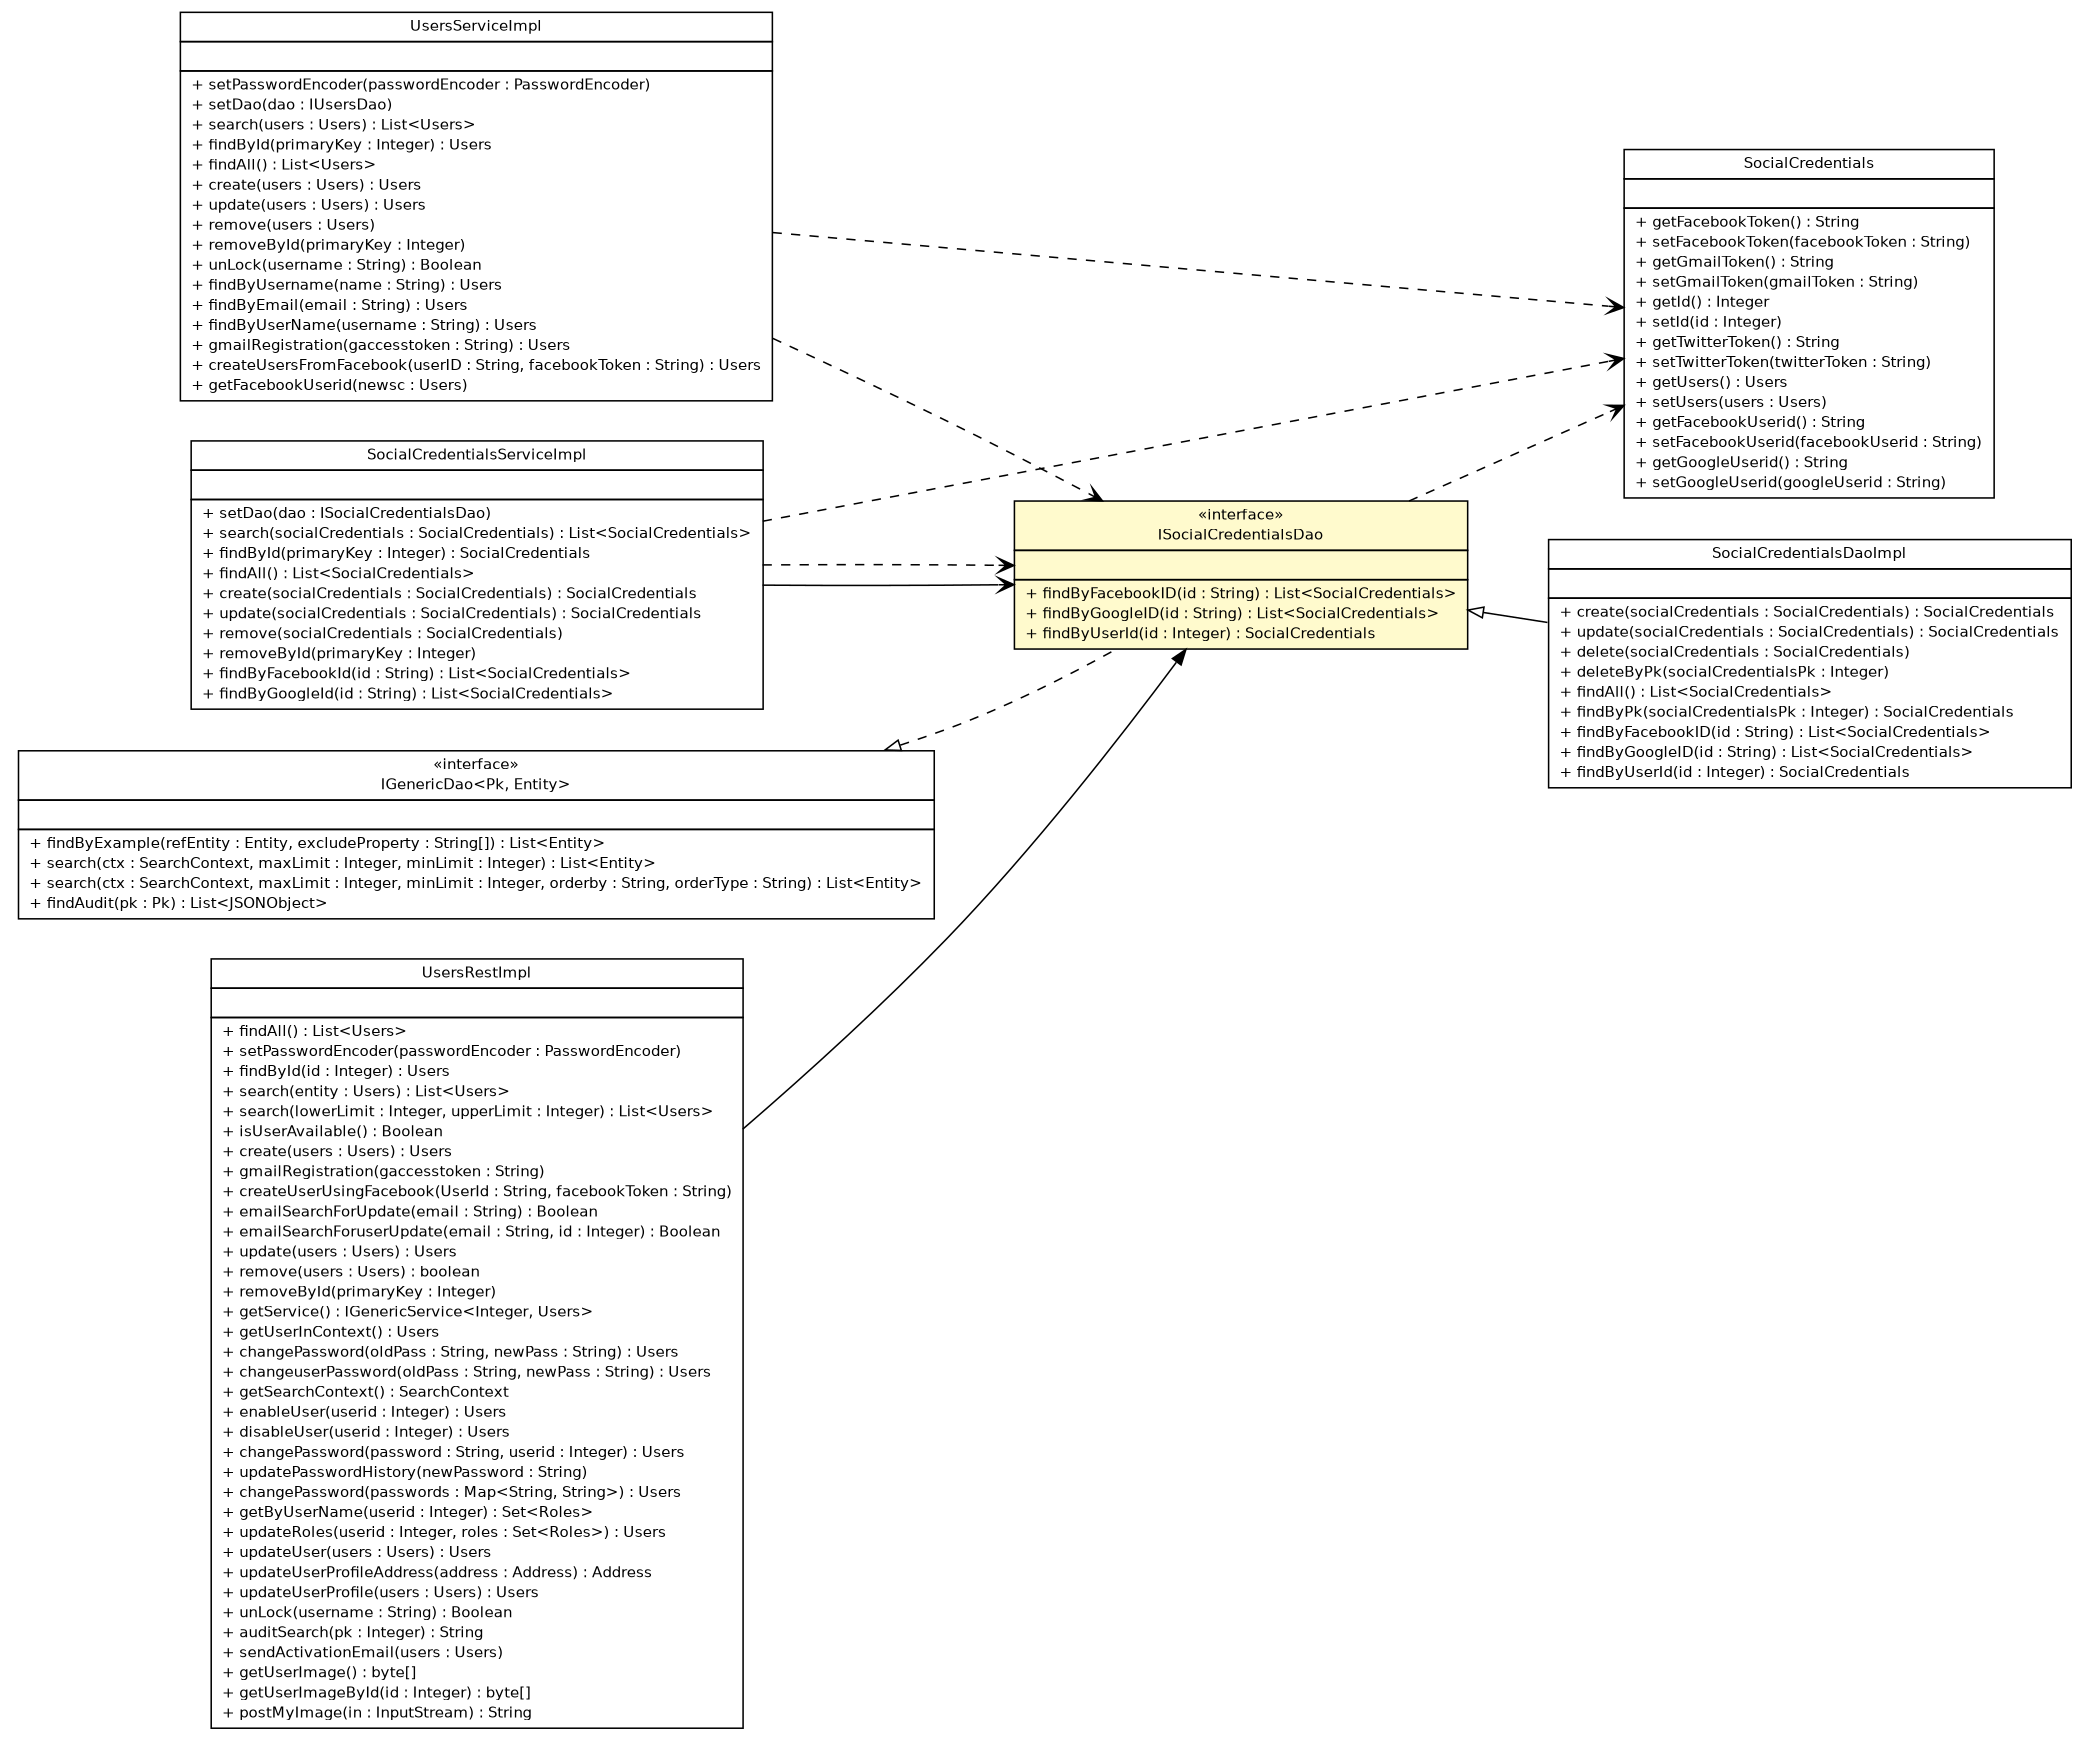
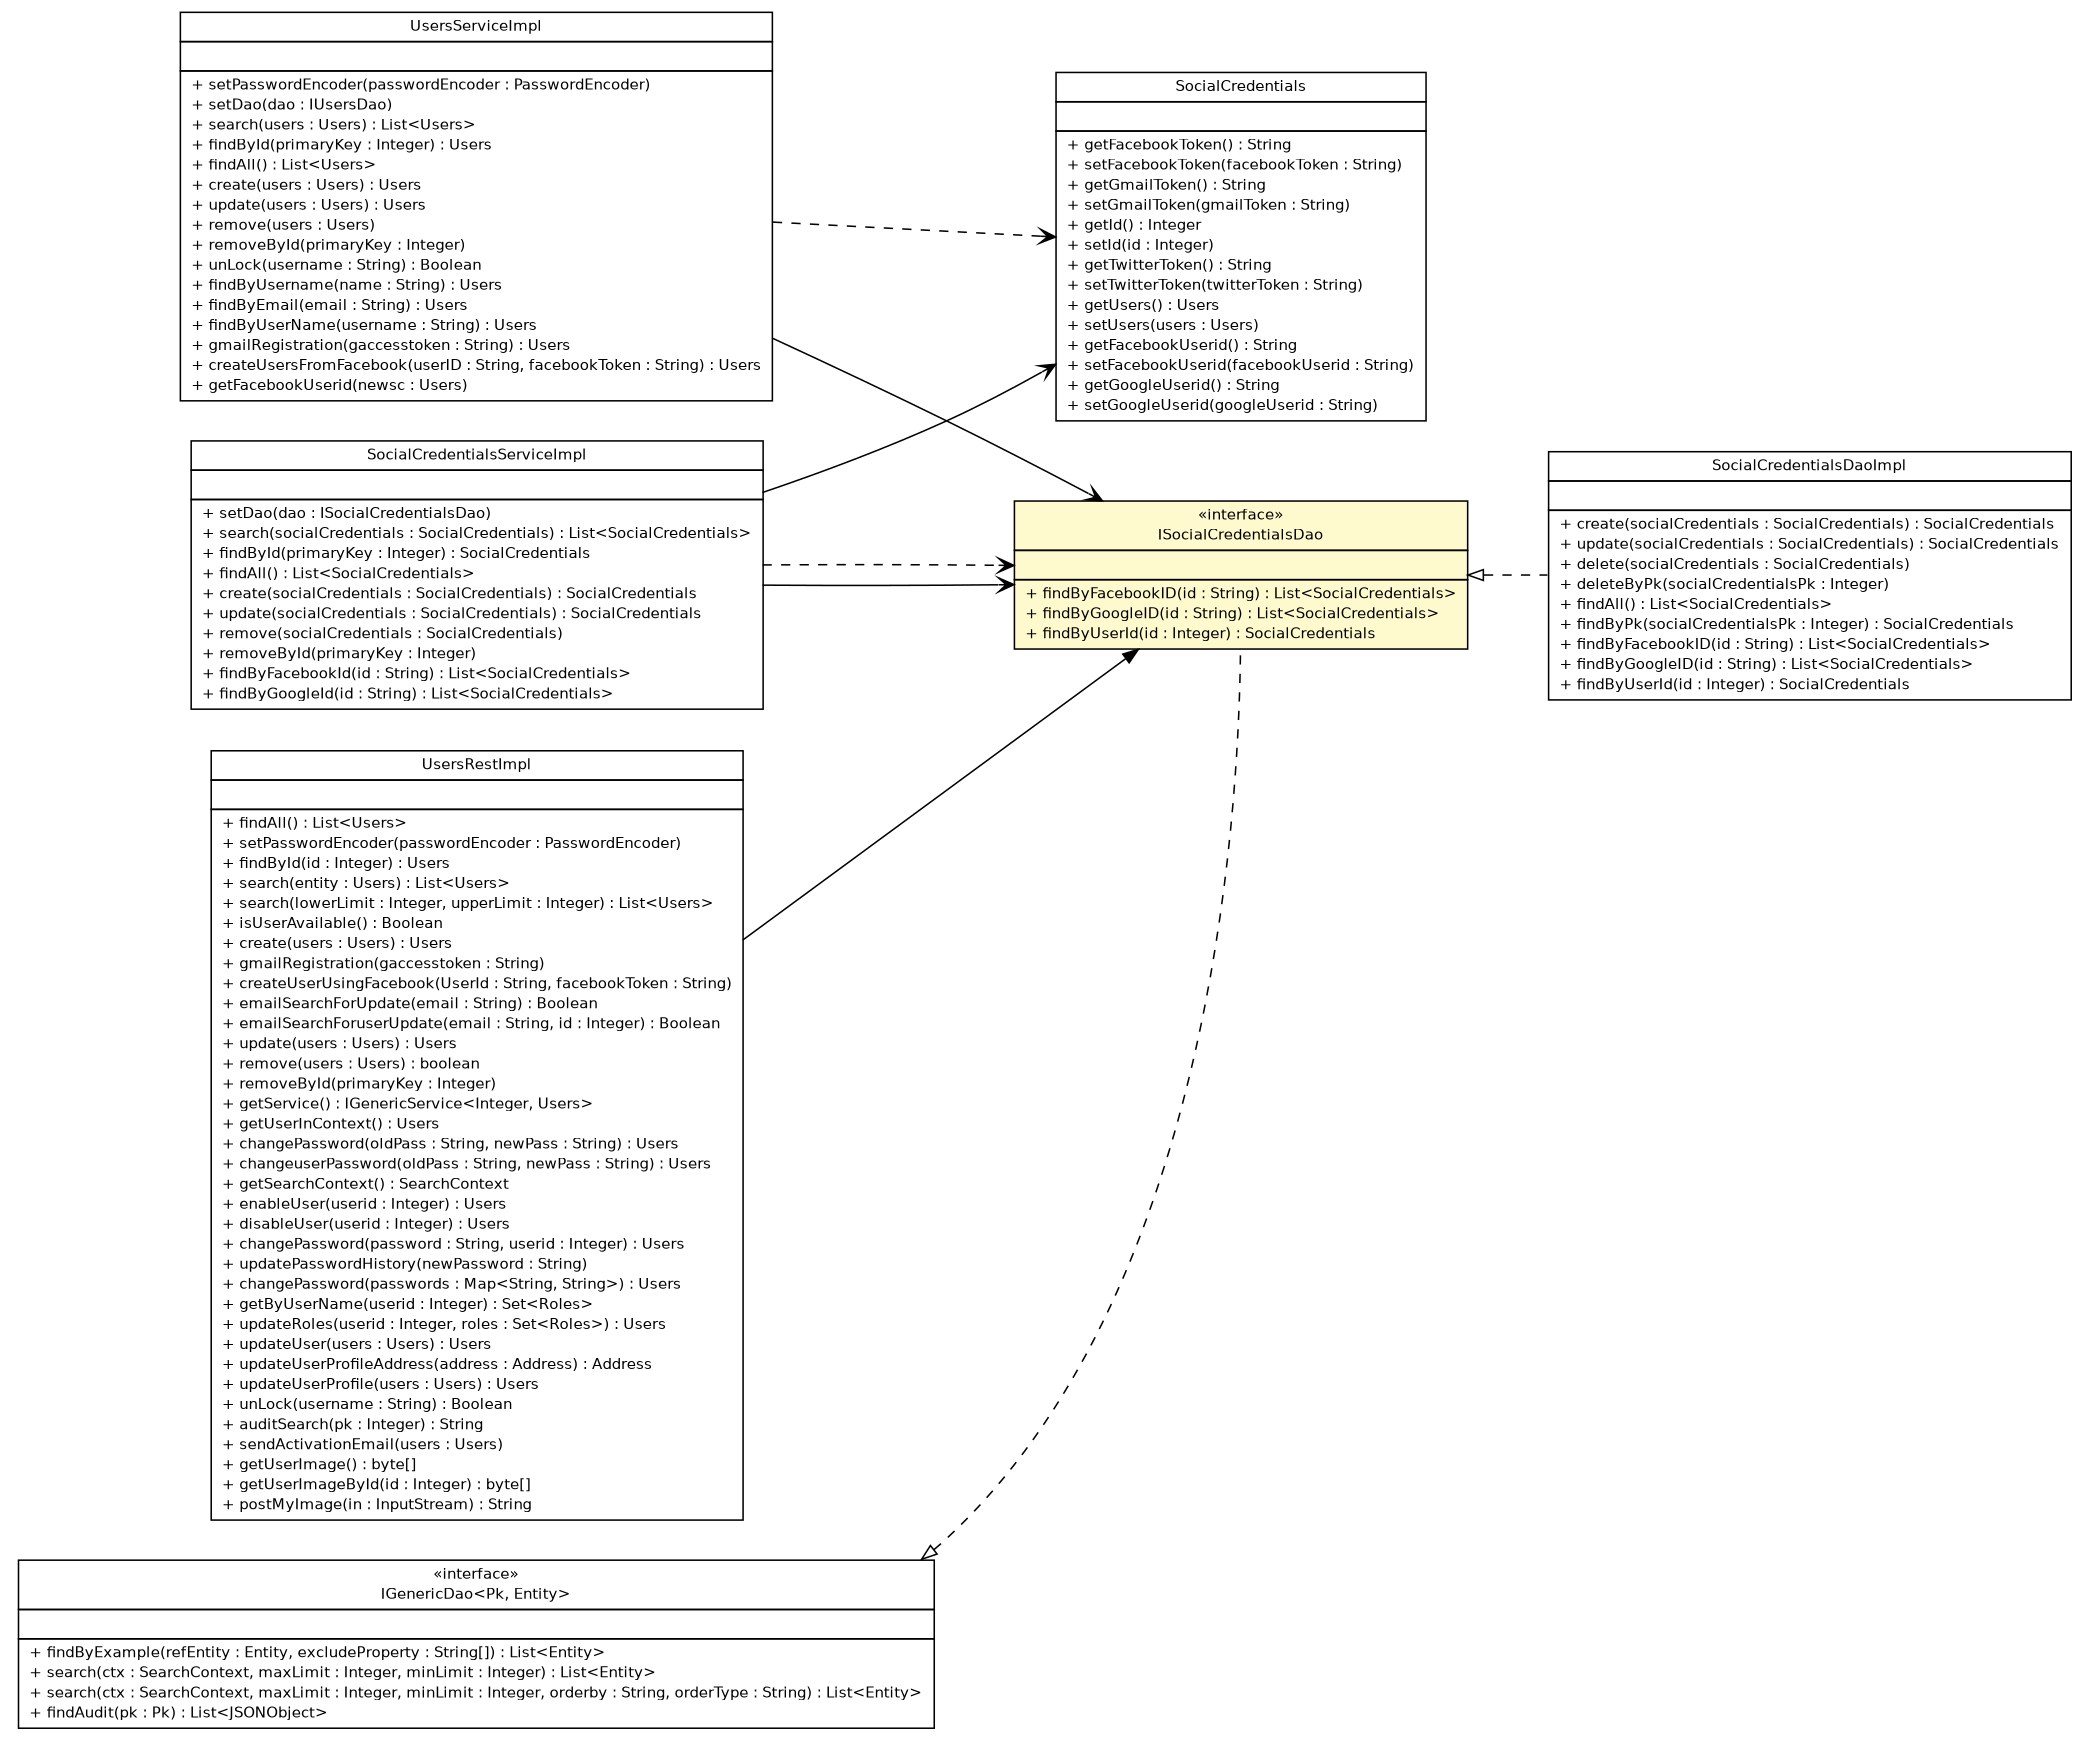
(932, 414) -> (932, 414)
(1186, 441) -> (905, 439)
(1509, 456) -> none
(1515, 617) -> (1516, 575)
